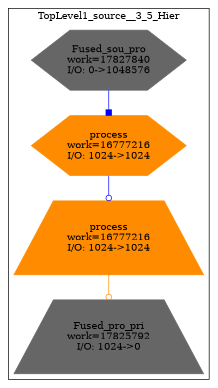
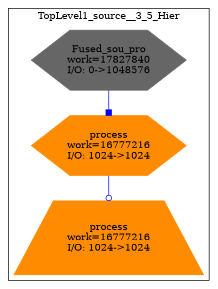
(109, 337) -> none
